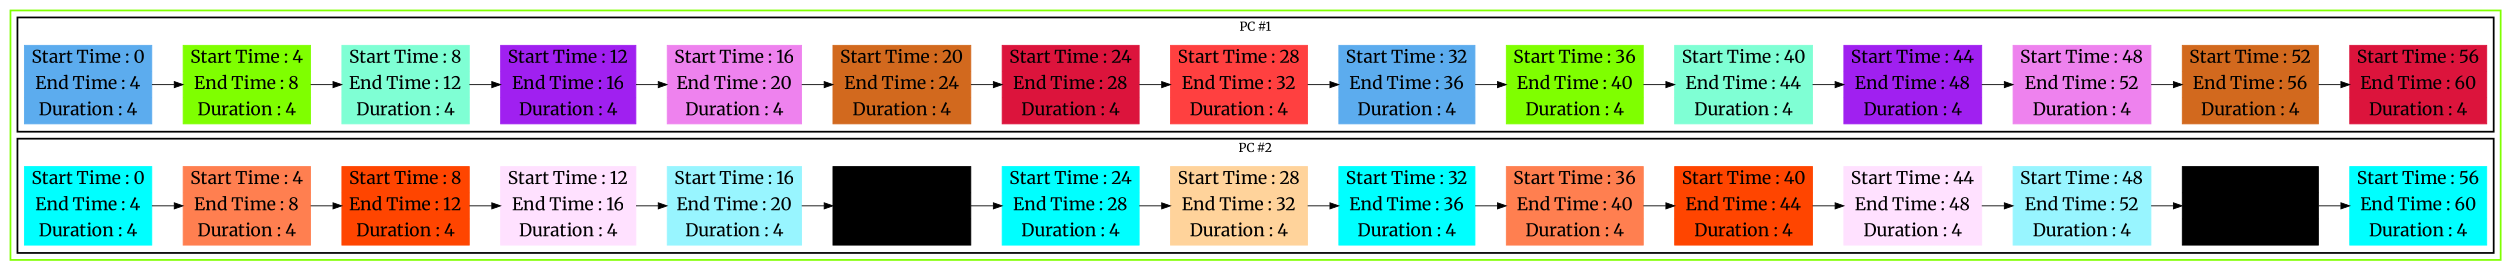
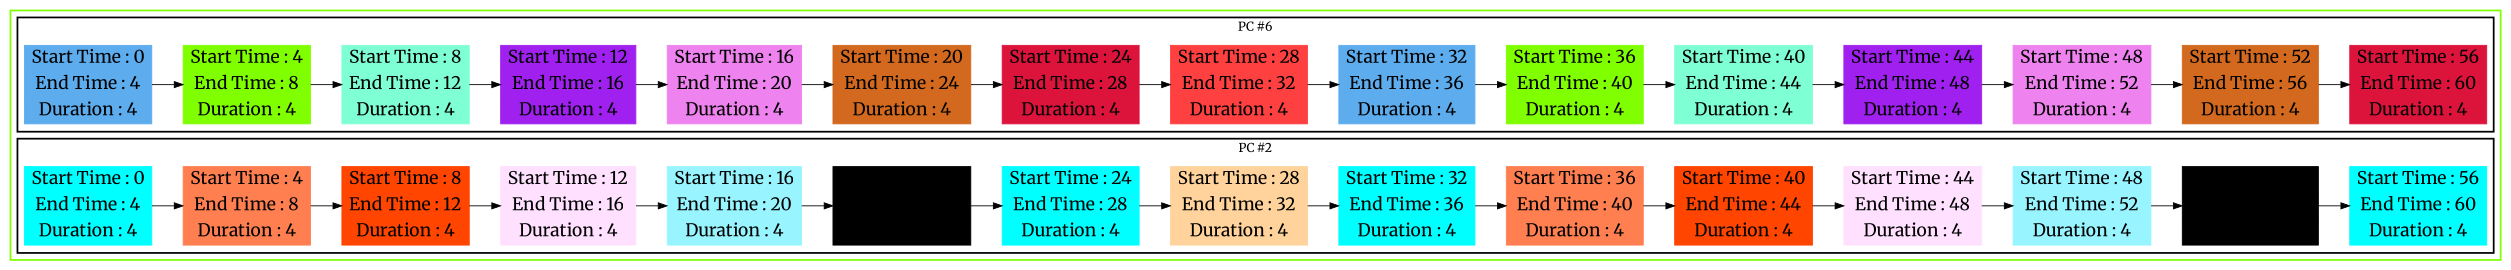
(1256, 27) -> (1256, 27)
